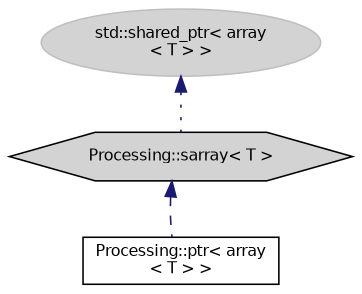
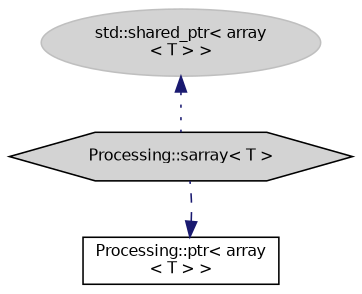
(171, 217) -> (191, 201)
